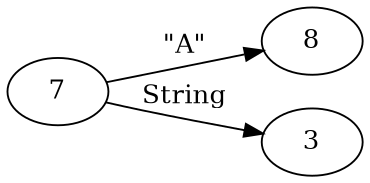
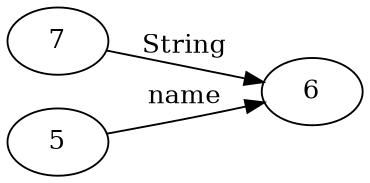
(312, 41) -> none
none -> (58, 142)
(312, 142) -> (312, 92)
